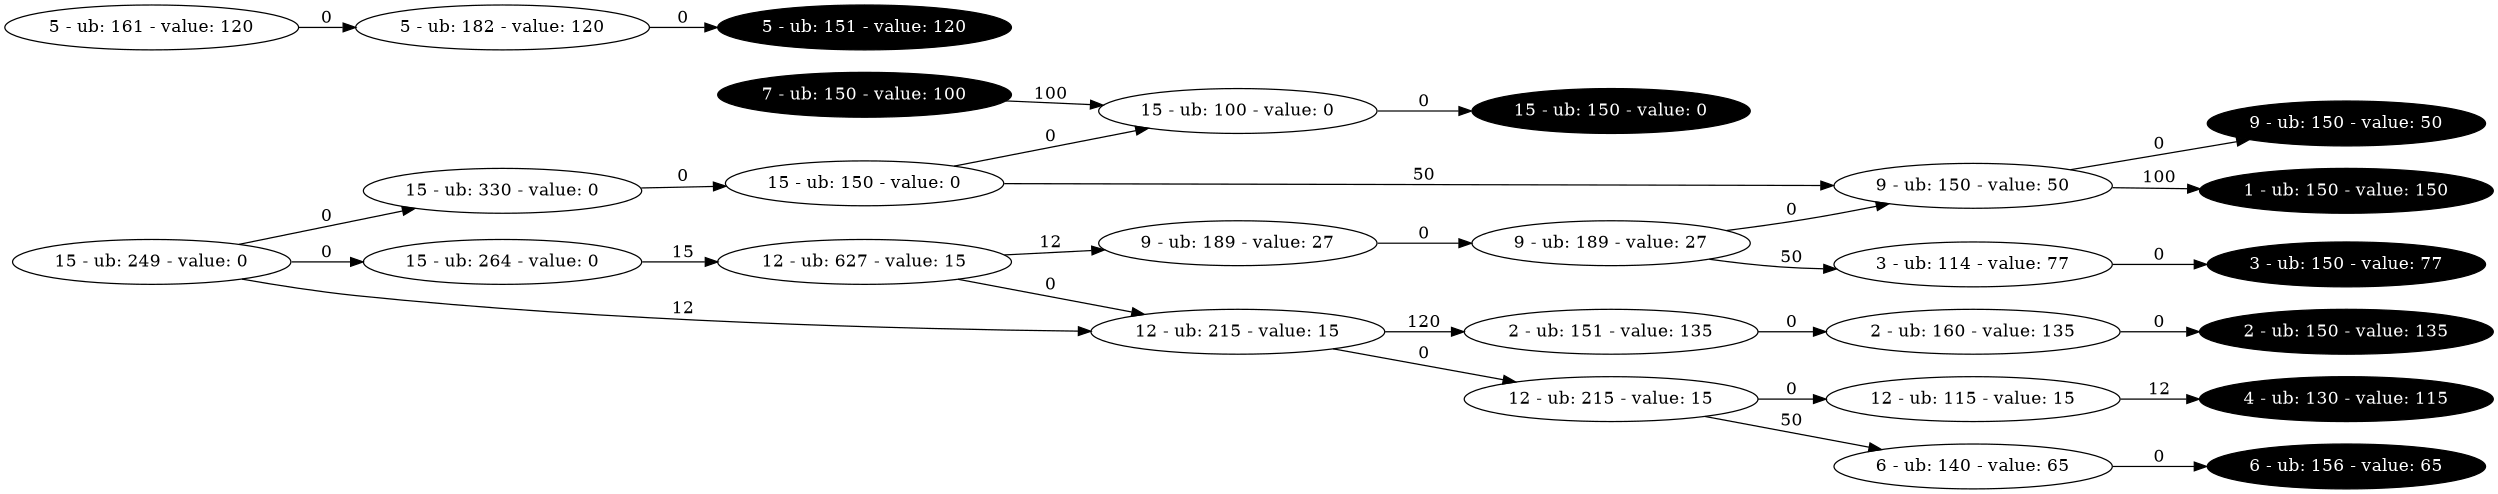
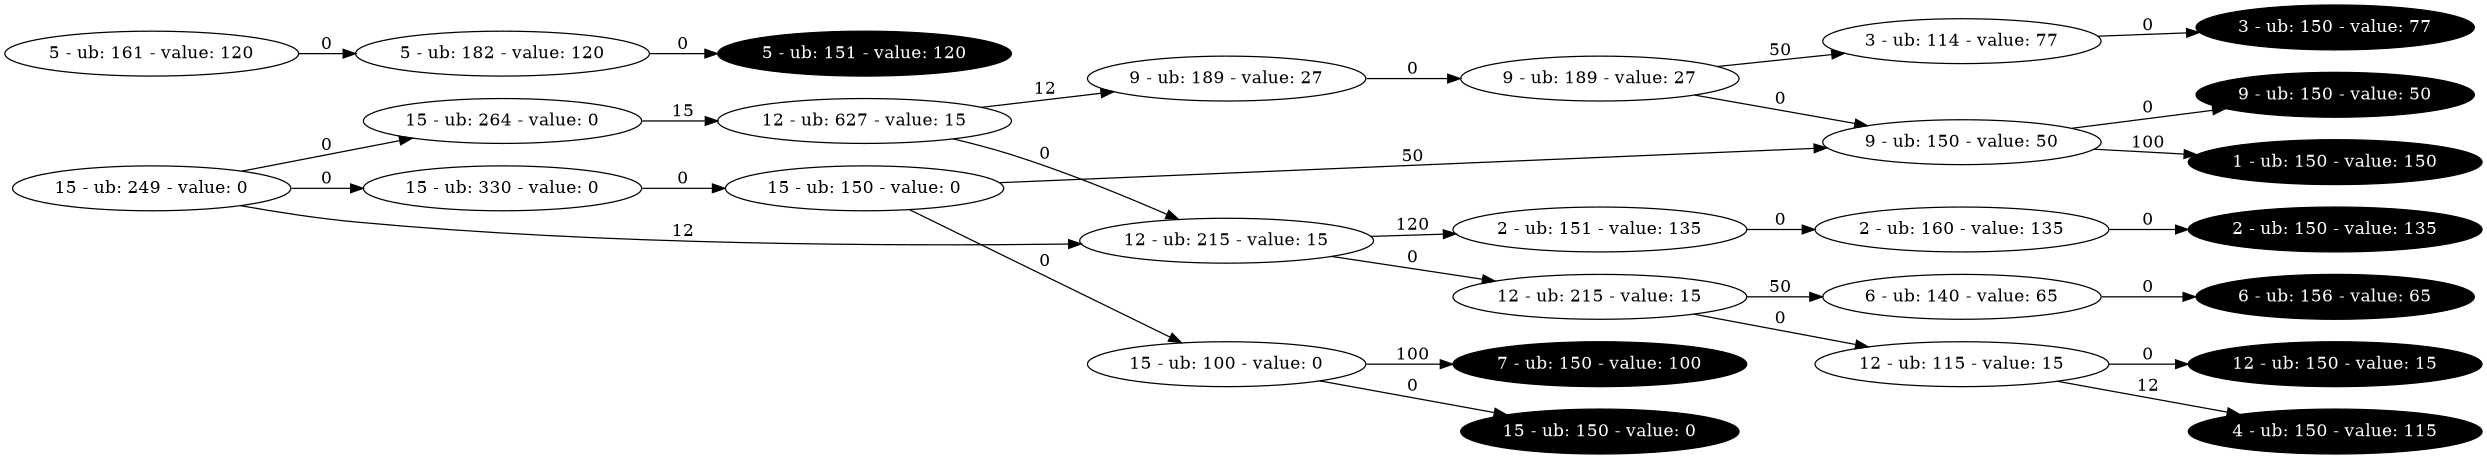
(1048, 103) -> (1403, 364)
none -> (2335, 364)
(2346, 399) -> (2335, 432)
